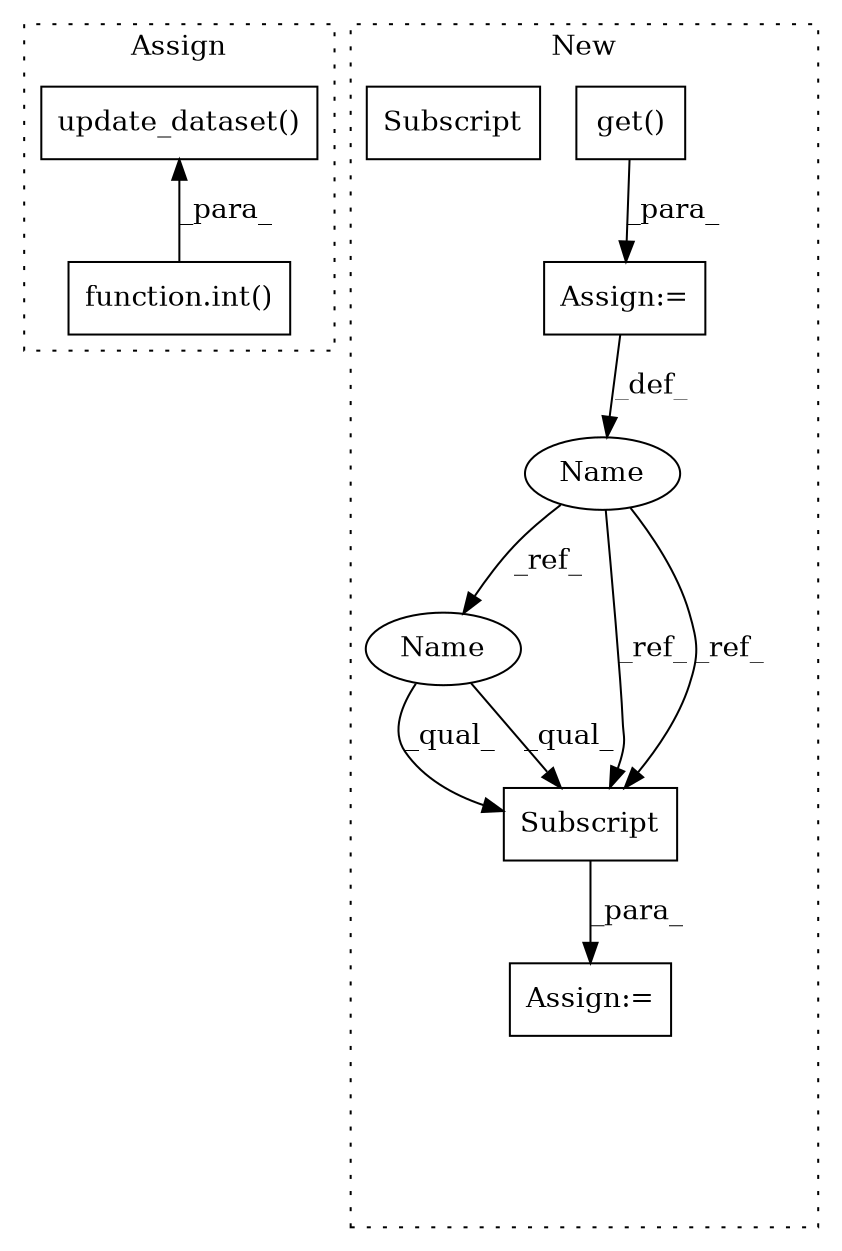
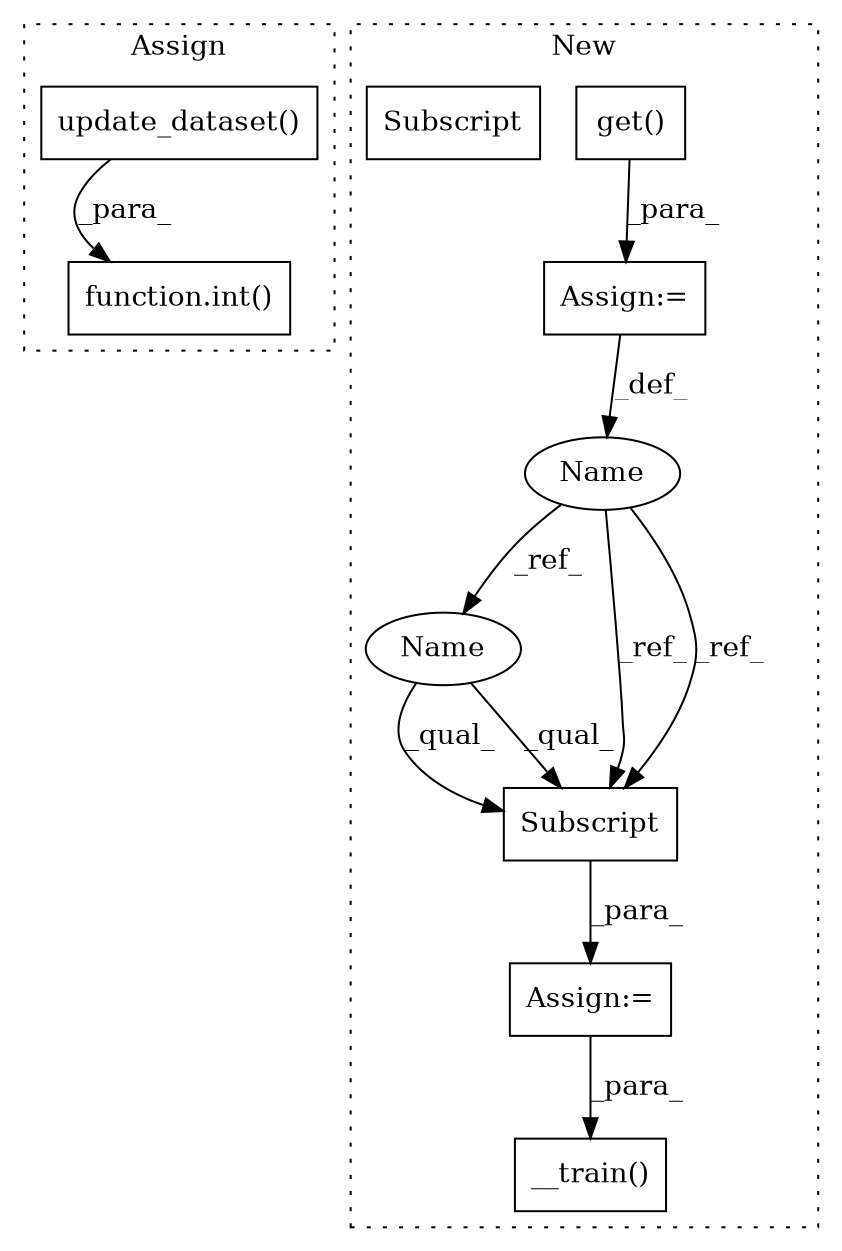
(179, 221) -> (77, 201)
none -> (590, 1175)
